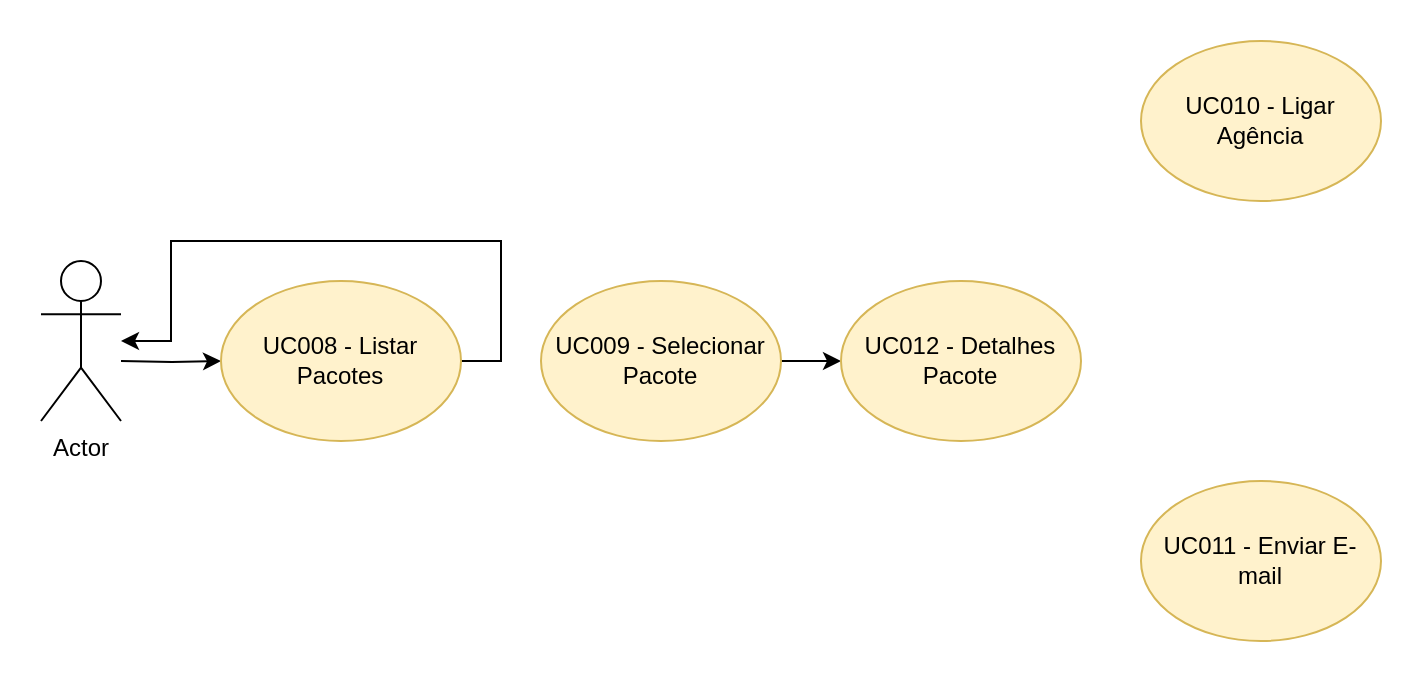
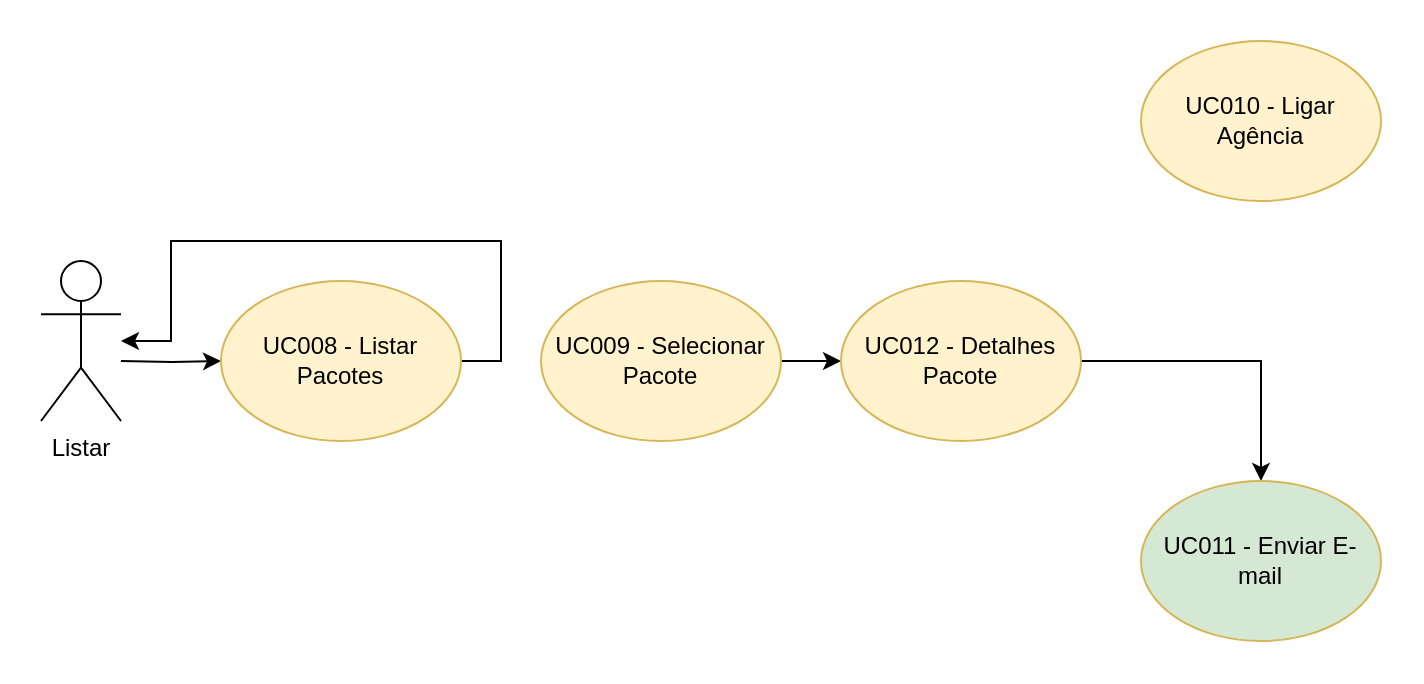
none -> (1224, 361)
(82, 449) -> (82, 449)
(1261, 561) -> (1261, 561)
